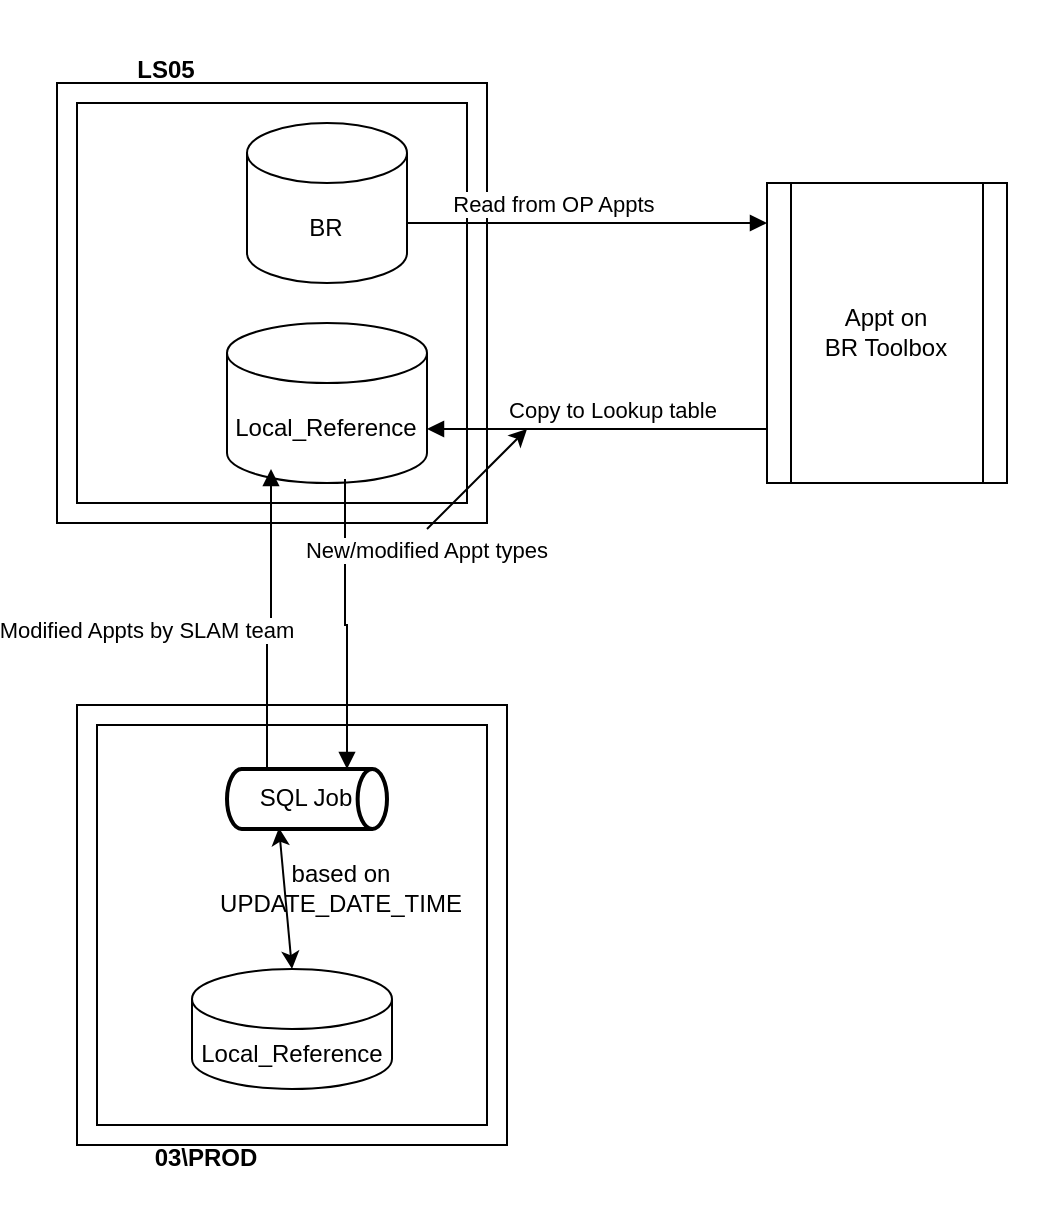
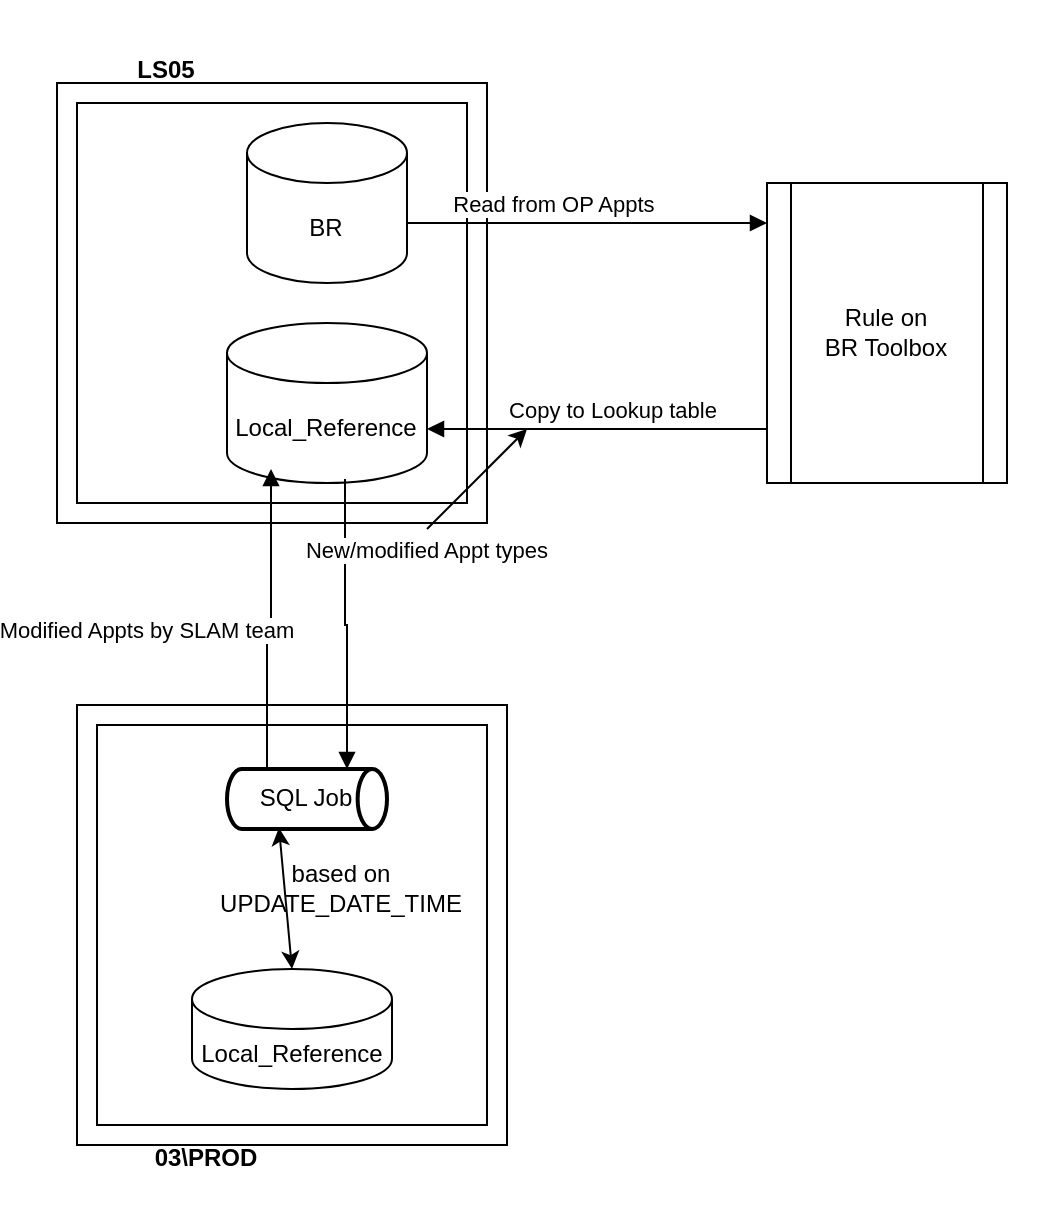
(887, 333) -> (887, 333)
